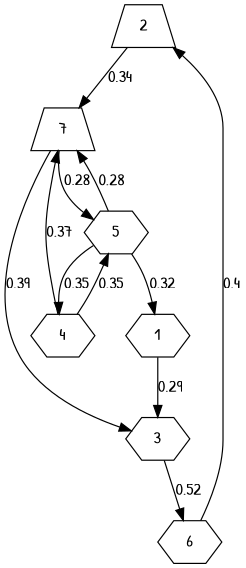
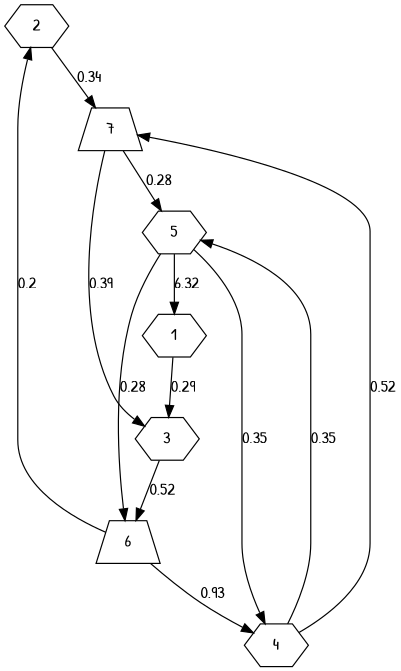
(144, 26) -> (37, 26)
(97, 185) -> (121, 377)
(59, 232) -> (383, 387)
(163, 284) -> (187, 284)
(232, 284) -> (27, 284)
(190, 542) -> (128, 542)
none -> (195, 599)
